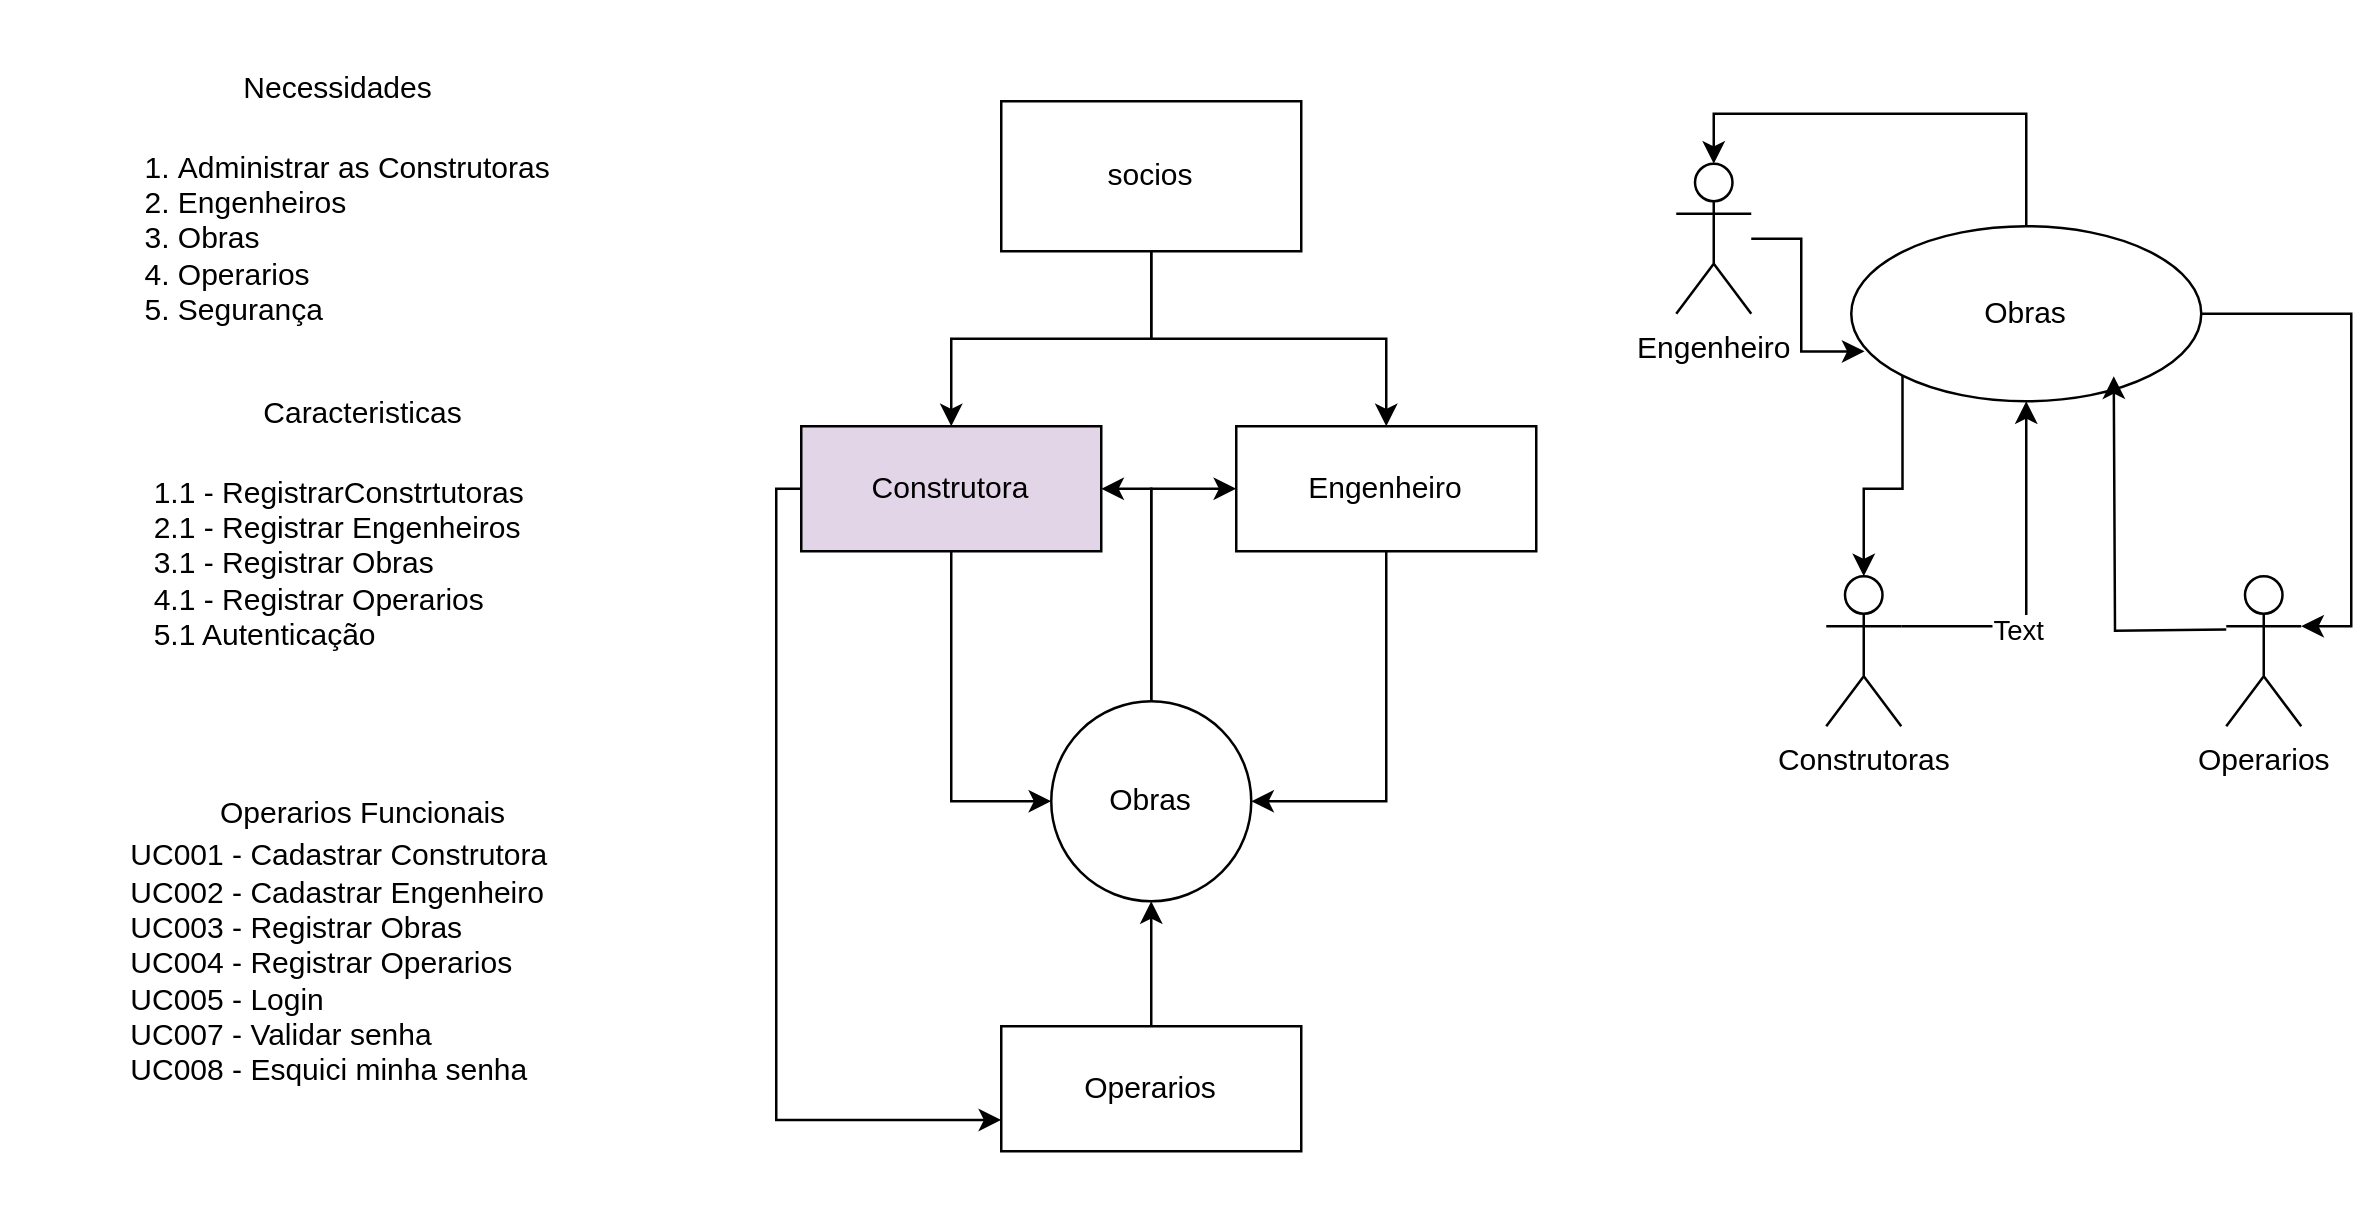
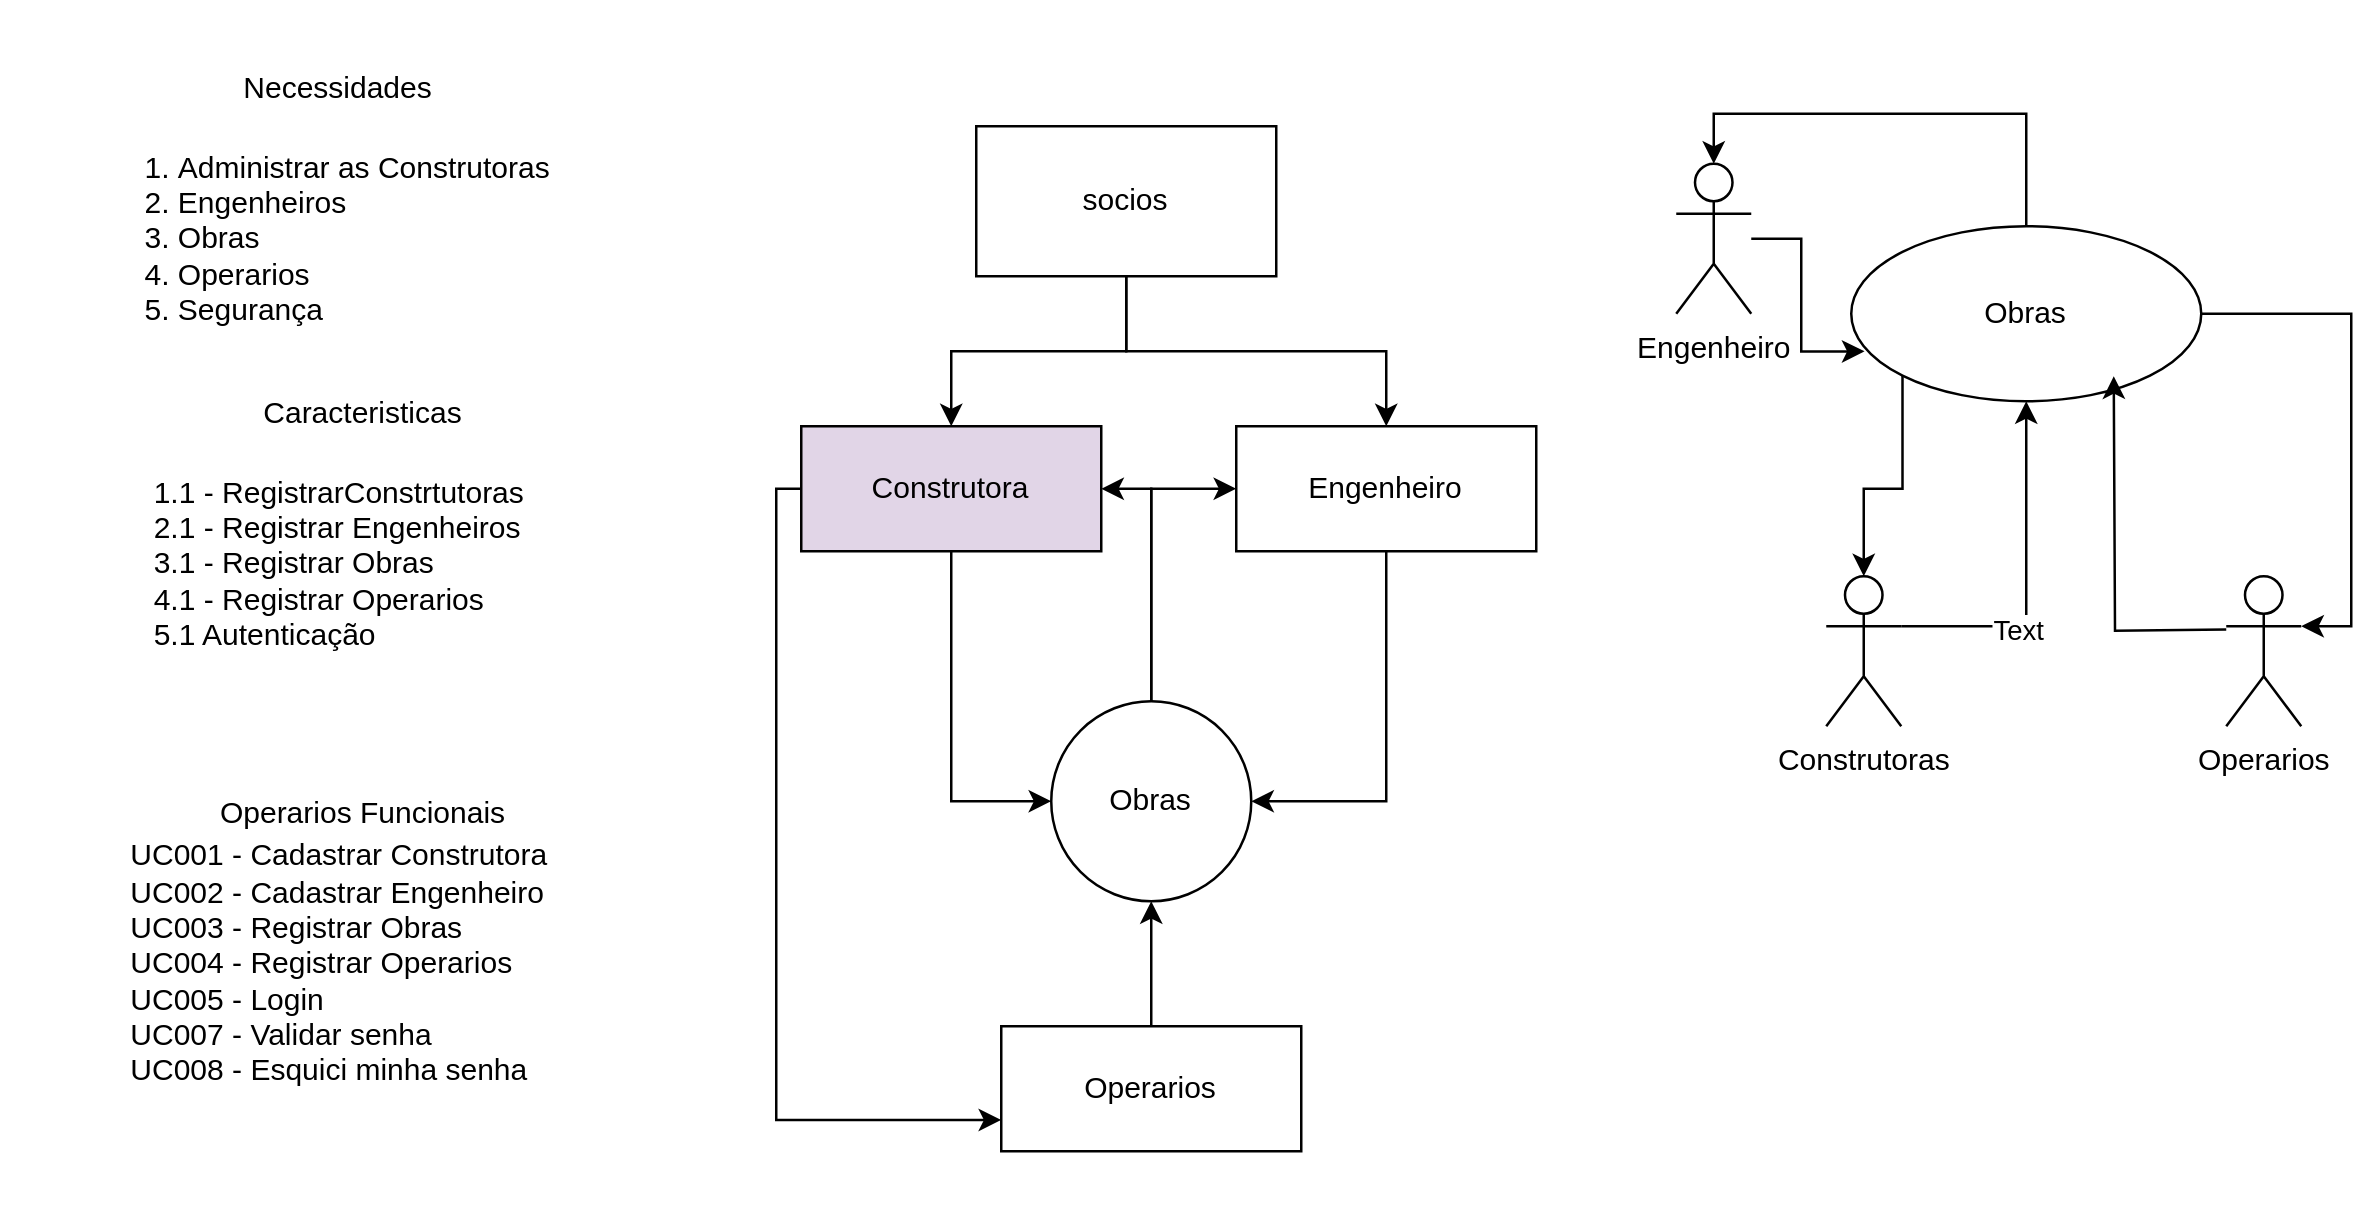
(1151, 176) -> (1126, 201)
